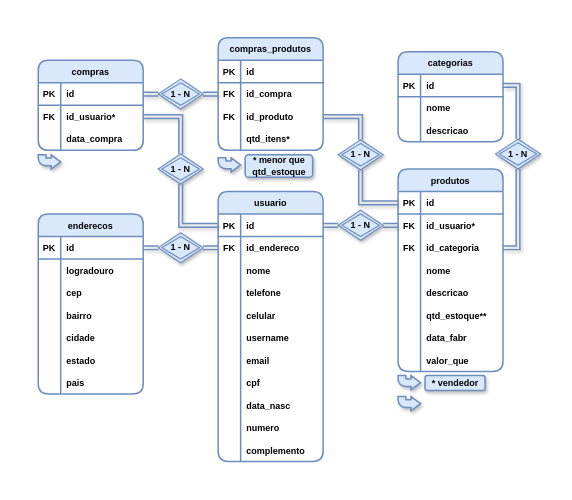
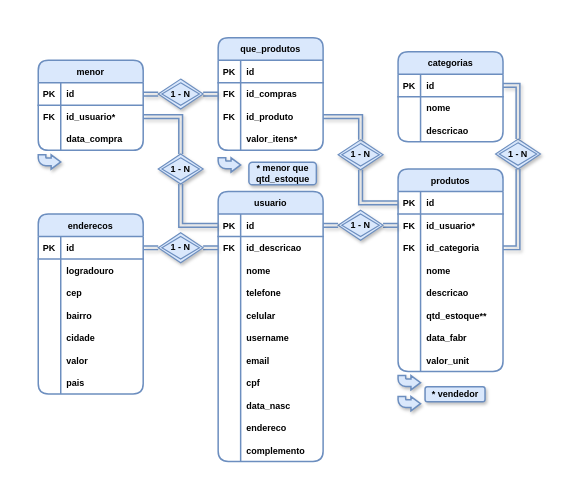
(270, 50) -> (270, 50)
(90, 72) -> (90, 72)
(268, 95) -> (270, 95)
(270, 140) -> (274, 140)
(279, 166) -> (282, 174)
(273, 248) -> (274, 248)
(81, 361) -> (77, 361)
(448, 361) -> (449, 361)
(455, 383) -> (455, 395)
(261, 428) -> (266, 428)
